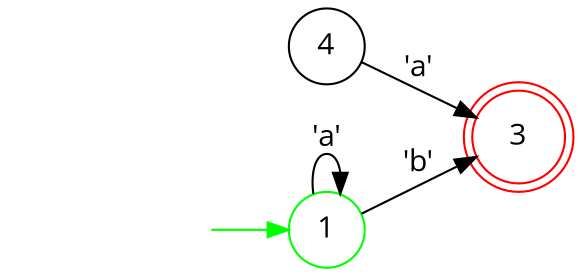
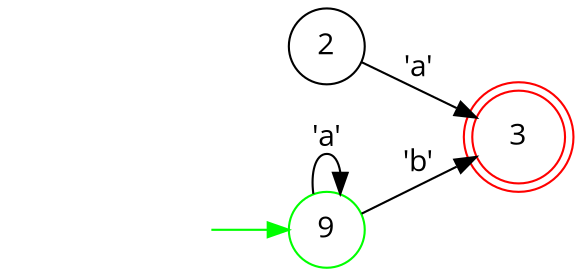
(327, 46) -> (327, 46)
(327, 230) -> (327, 230)
